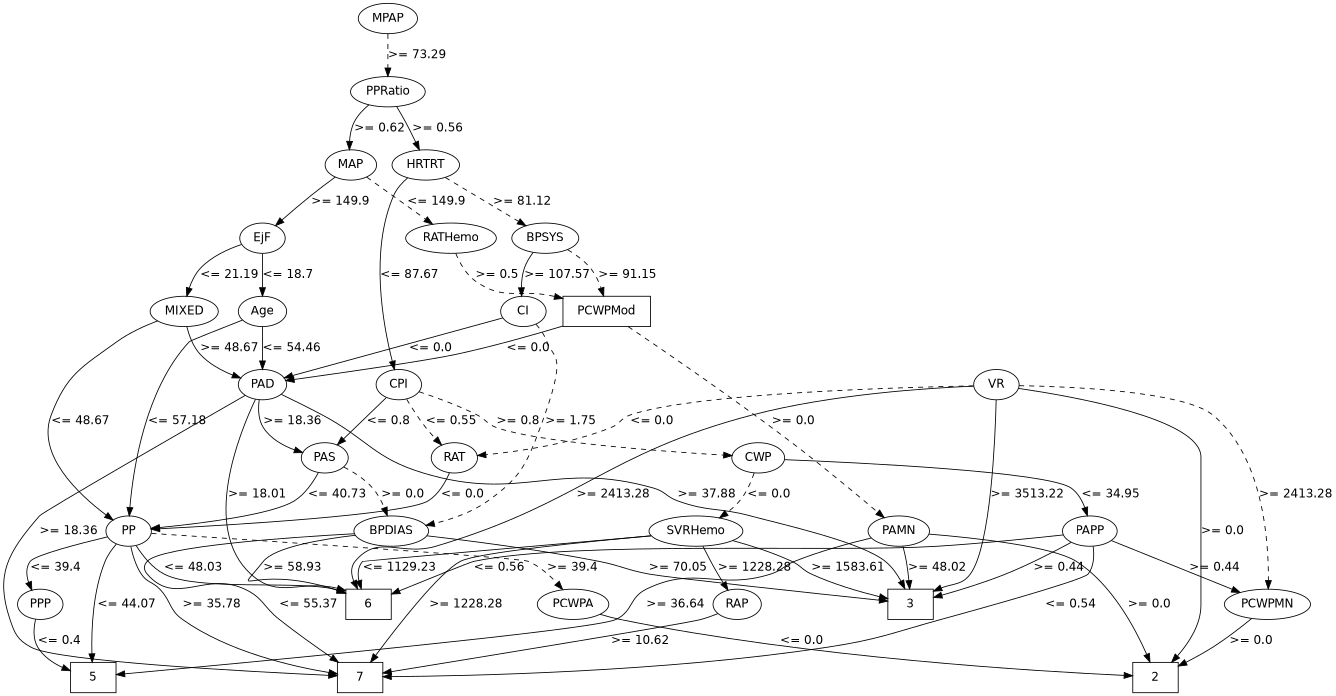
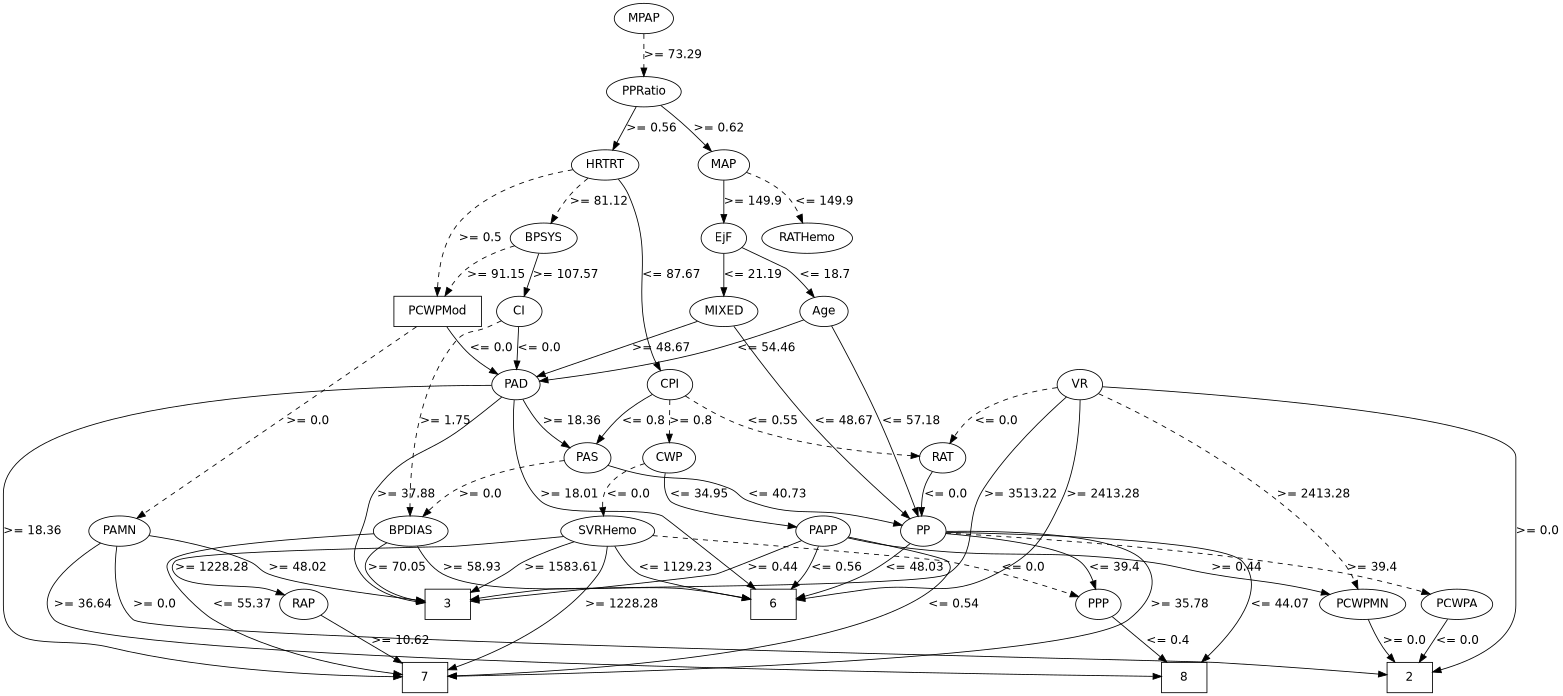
(497, 291) -> (481, 204)
none -> (863, 553)
(93, 678) -> (1184, 678)
